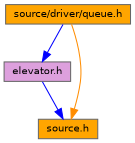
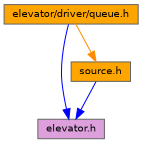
(68, 14) -> (71, 14)
(50, 96) -> (88, 96)
